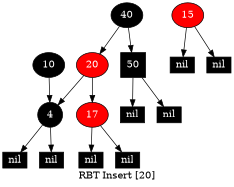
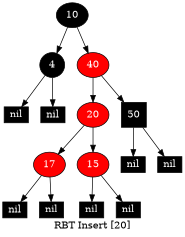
(127, 15) -> (93, 65)
none -> (81, 37)
(73, 88) -> (93, 136)
